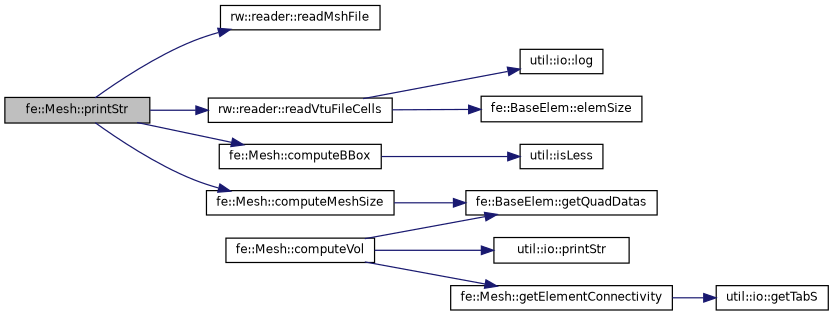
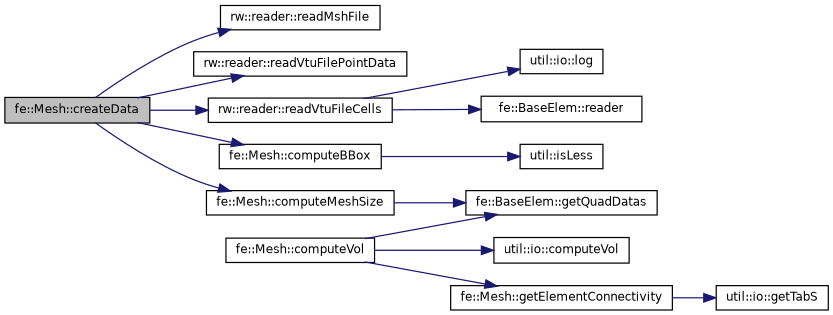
none -> (300, 64)
(562, 109) -> (562, 109)
(77, 110) -> (77, 110)
(562, 250) -> (562, 250)
